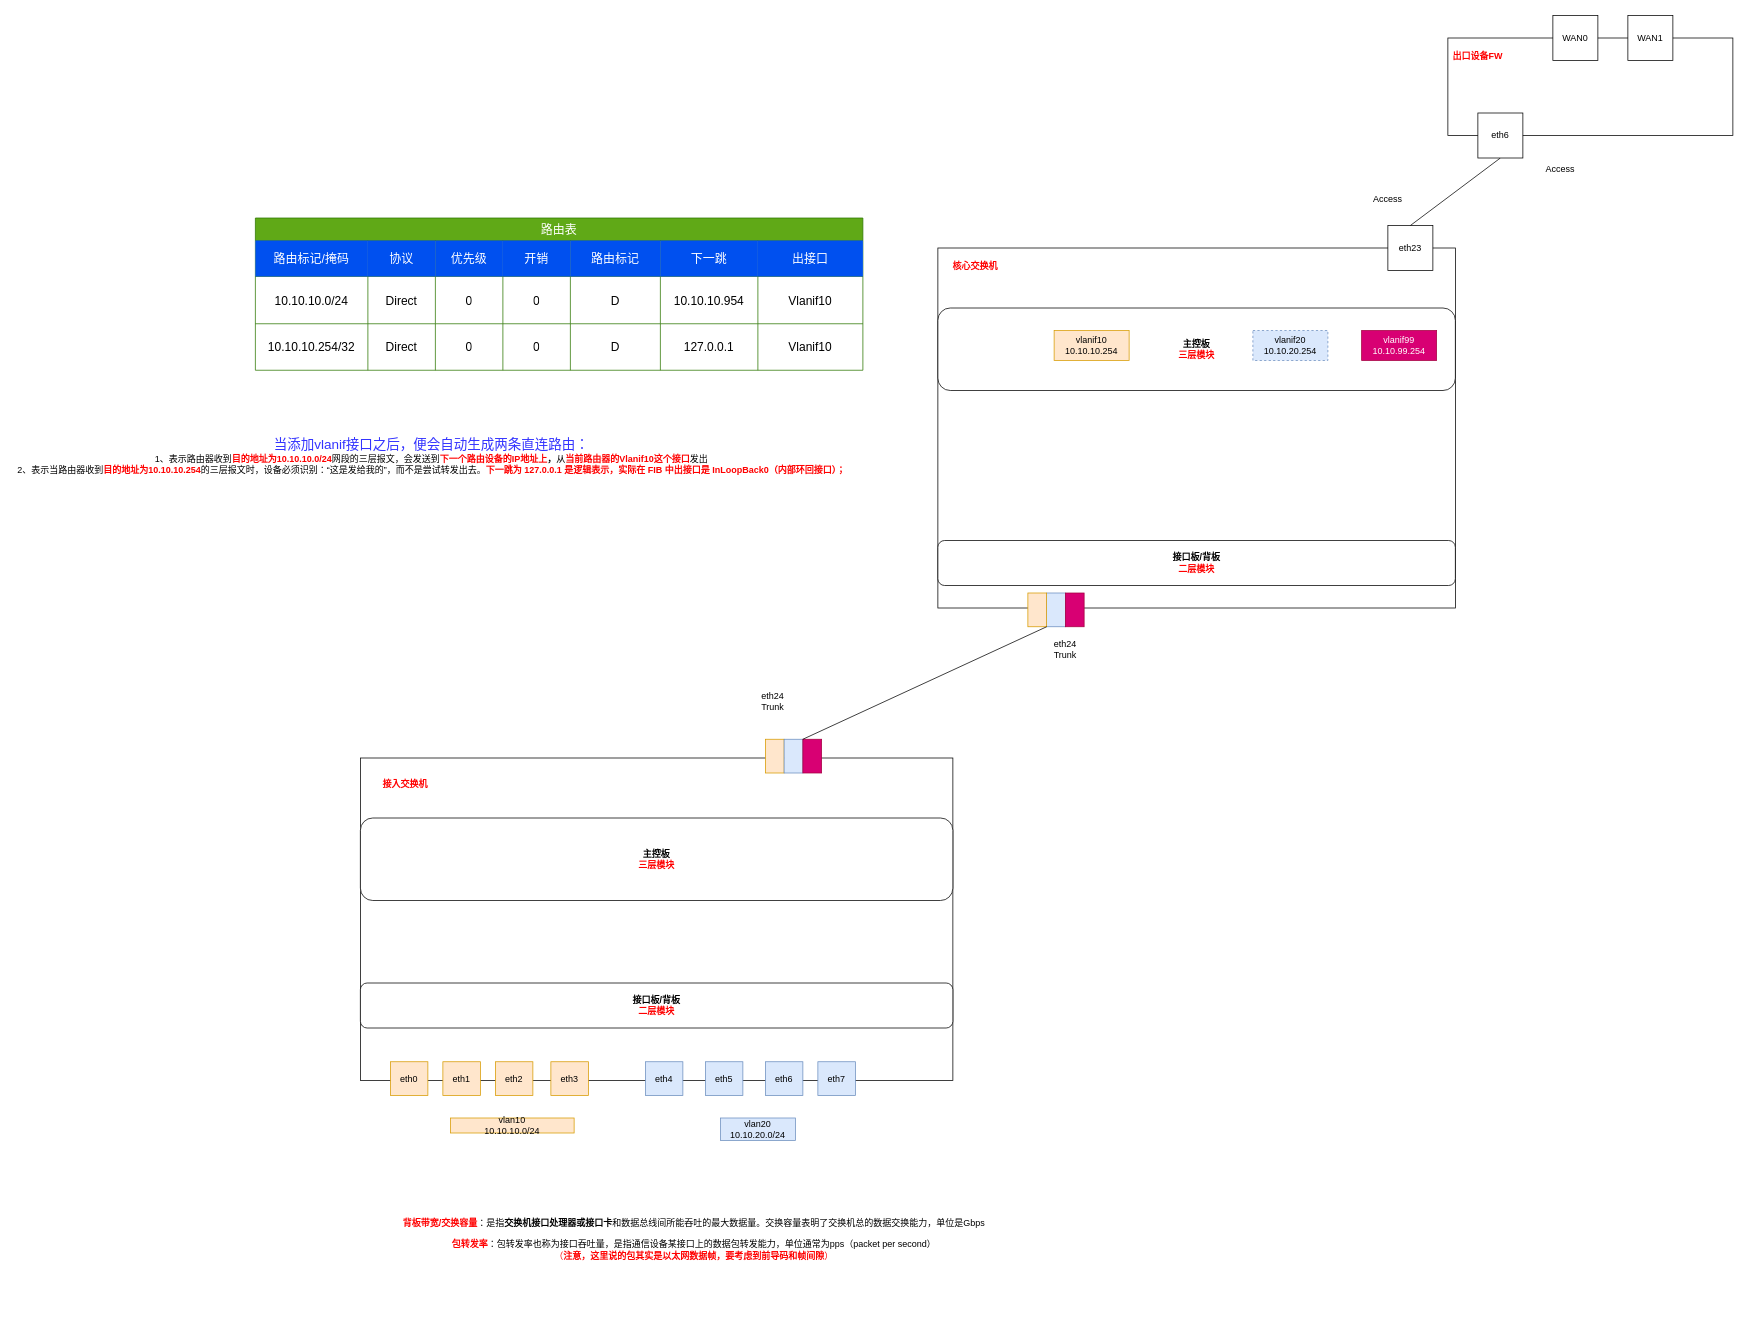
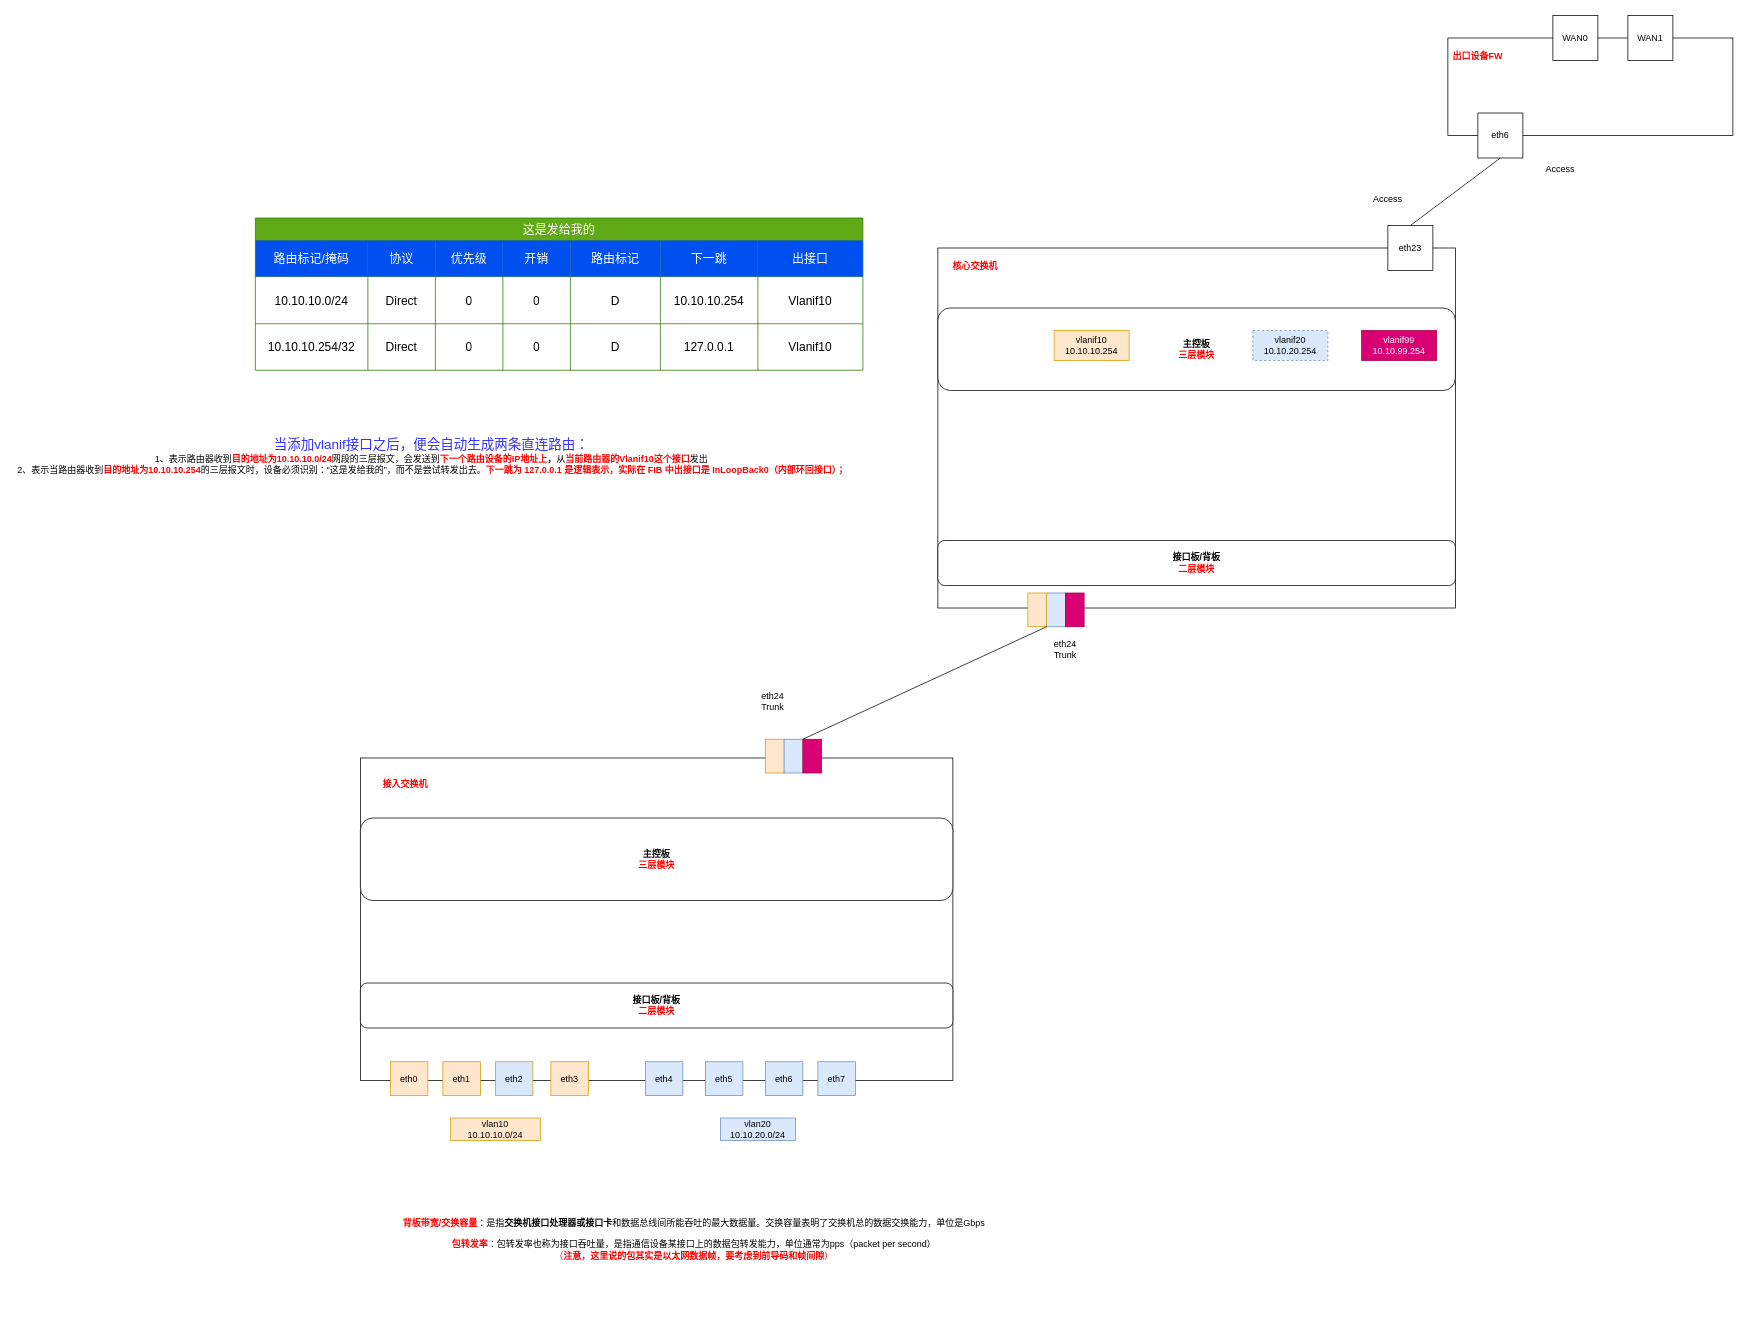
(559, 230) -> (559, 230)
(709, 300) -> (709, 300)
(514, 1079) -> (514, 1079)
(512, 1125) -> (495, 1129)
